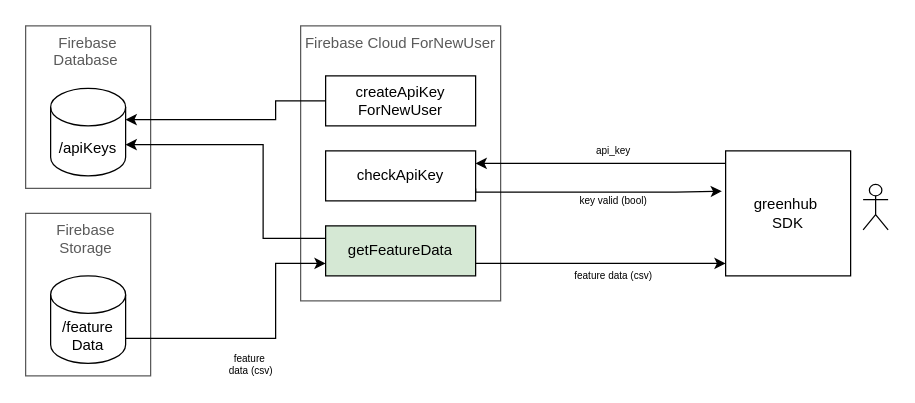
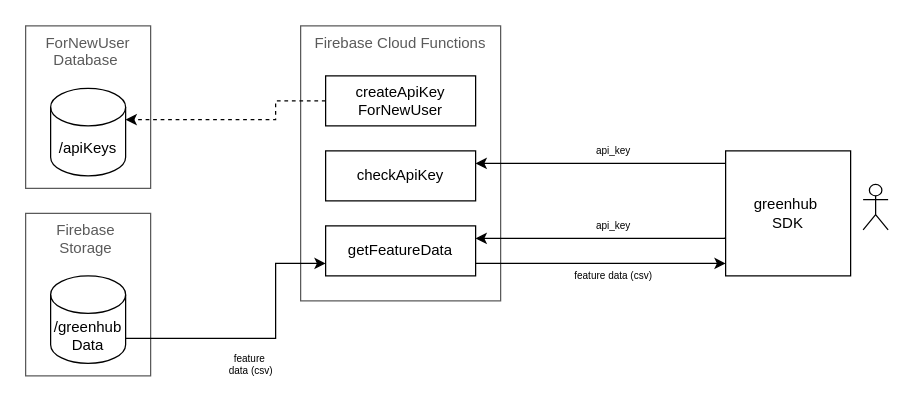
(401, 43) -> (401, 43)
(88, 52) -> (88, 52)
(238, 119) -> (238, 119)
(263, 157) -> none
(594, 192) -> none
none -> (605, 238)
(401, 251) -> (401, 251)
(88, 336) -> (88, 336)
